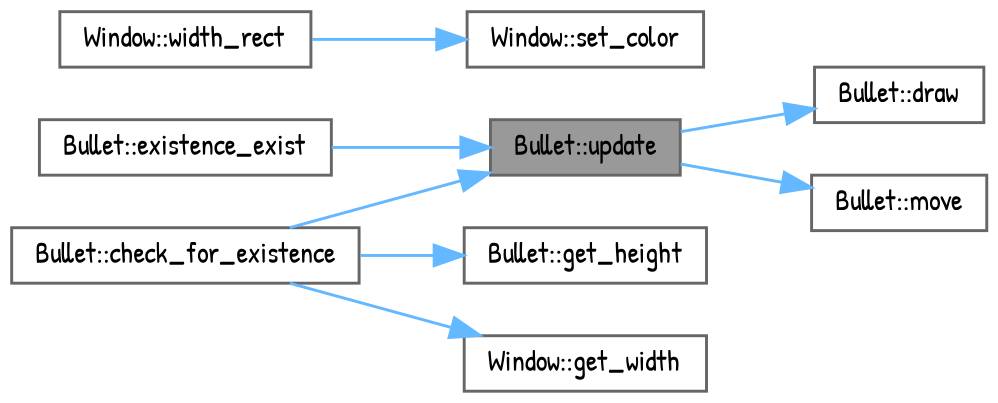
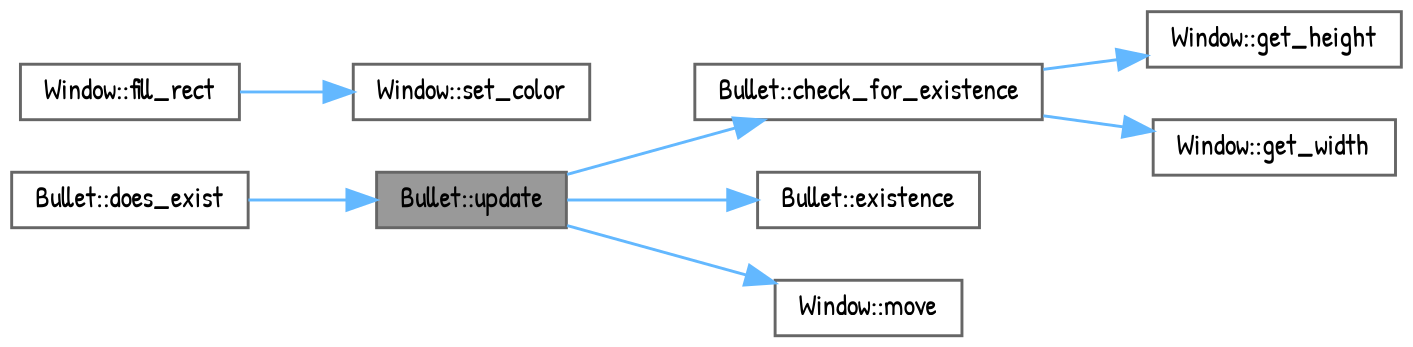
(185, 39) -> (130, 92)
(899, 95) -> (869, 200)
(185, 147) -> (130, 200)
(899, 203) -> (869, 308)
(375, 204) -> (651, 151)
(585, 255) -> (1274, 39)
